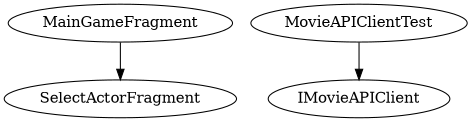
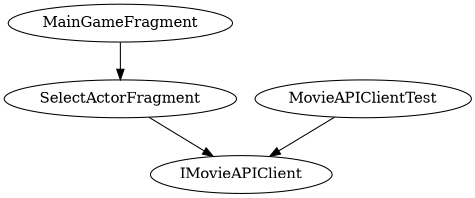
none -> (176, 134)
